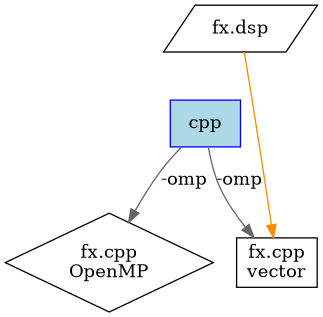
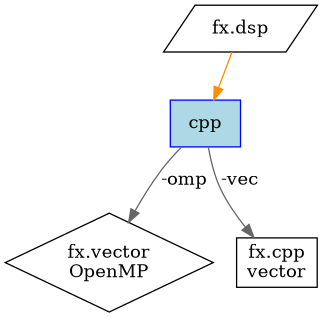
(258, 138) -> (225, 70)
(240, 180) -> (240, 180)
(109, 263) -> (109, 263)
